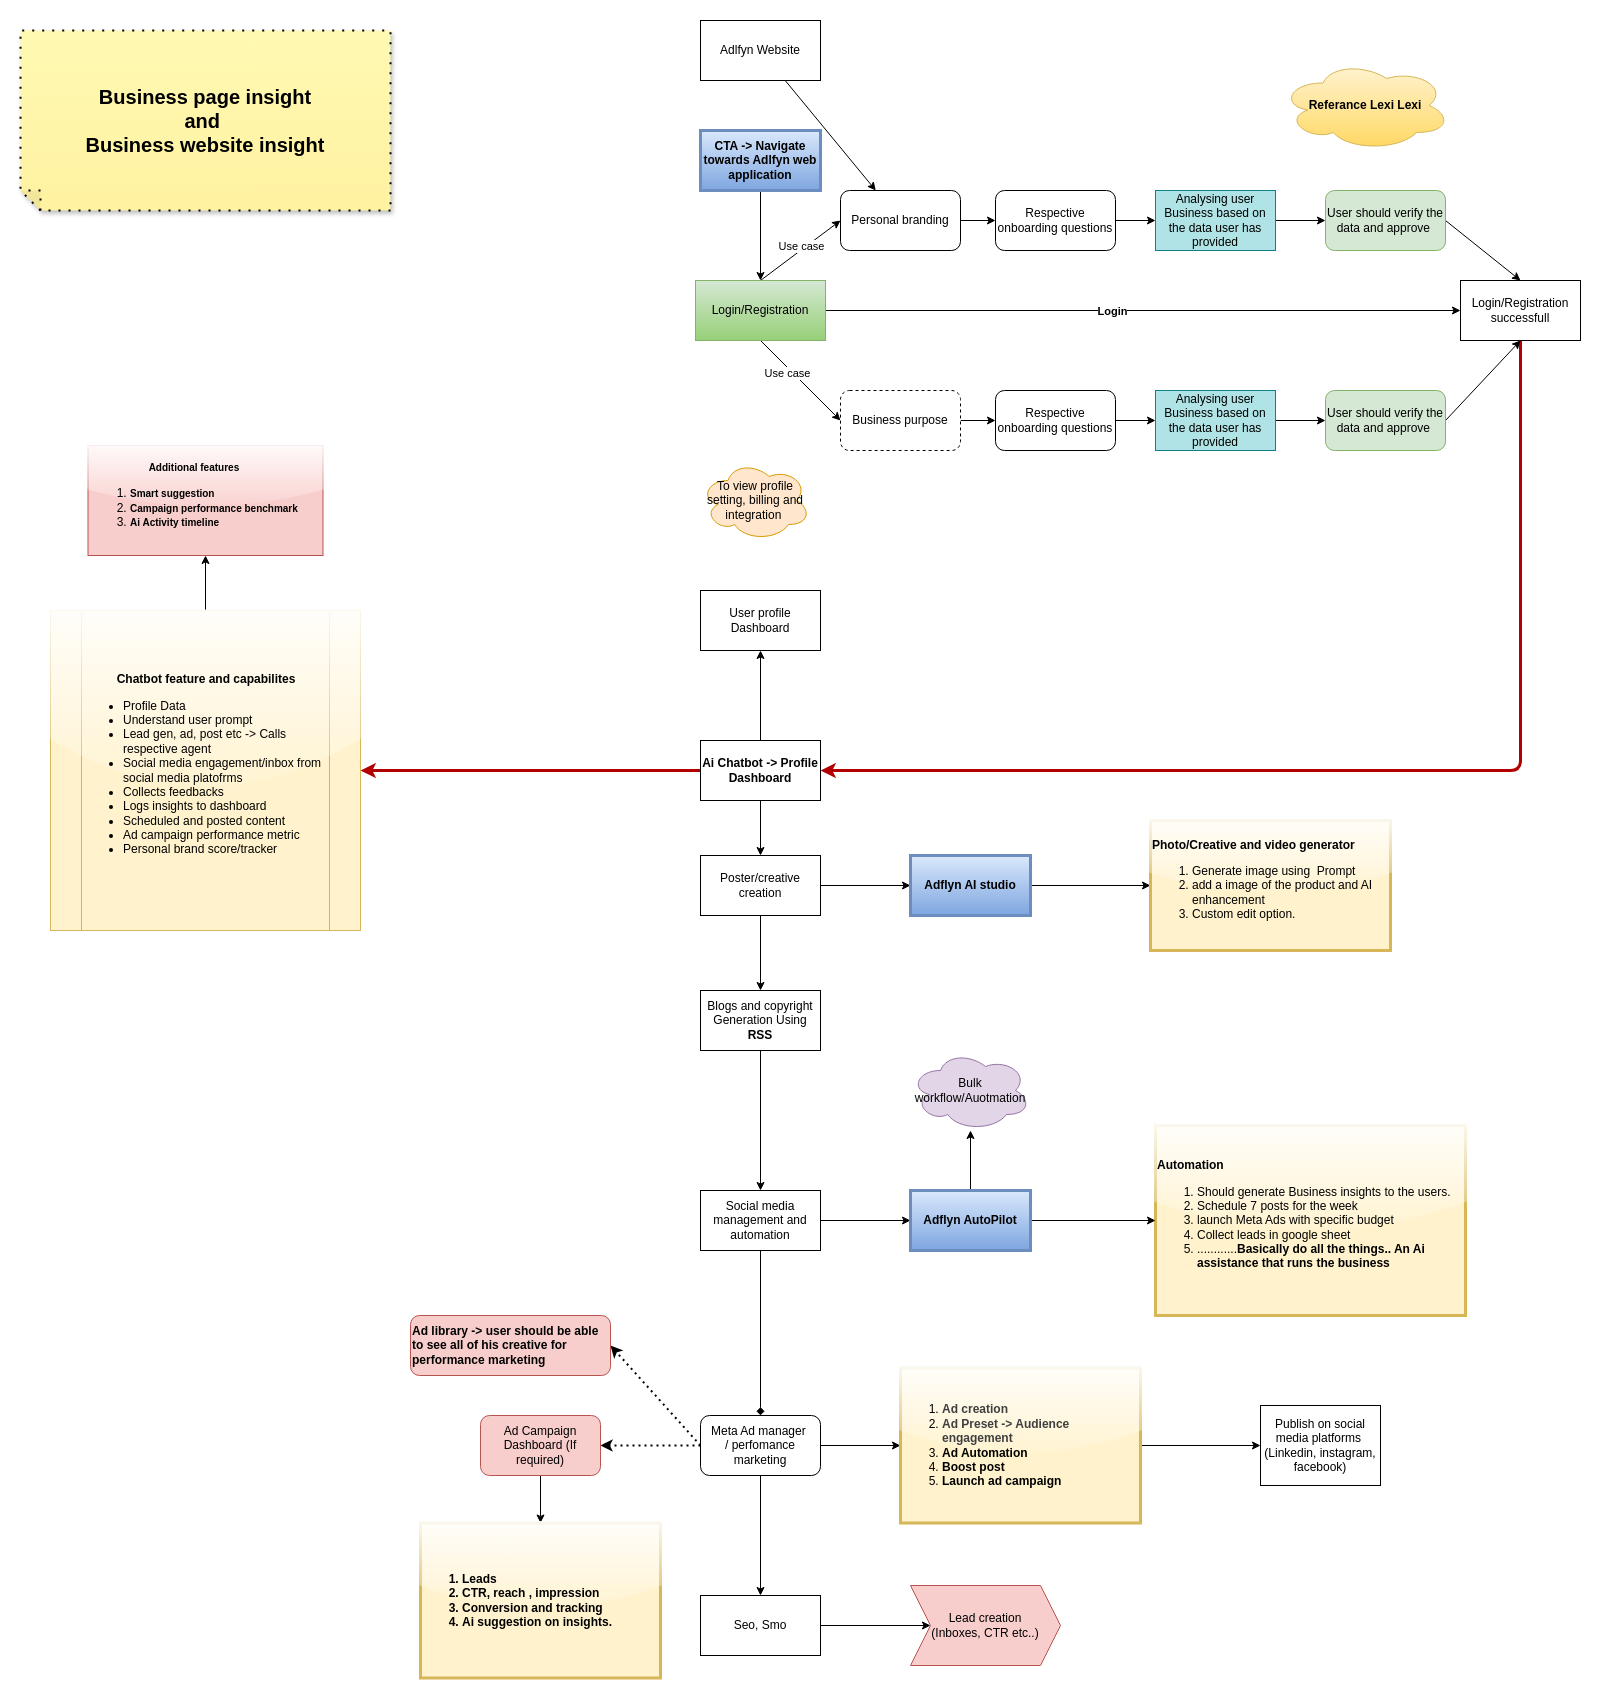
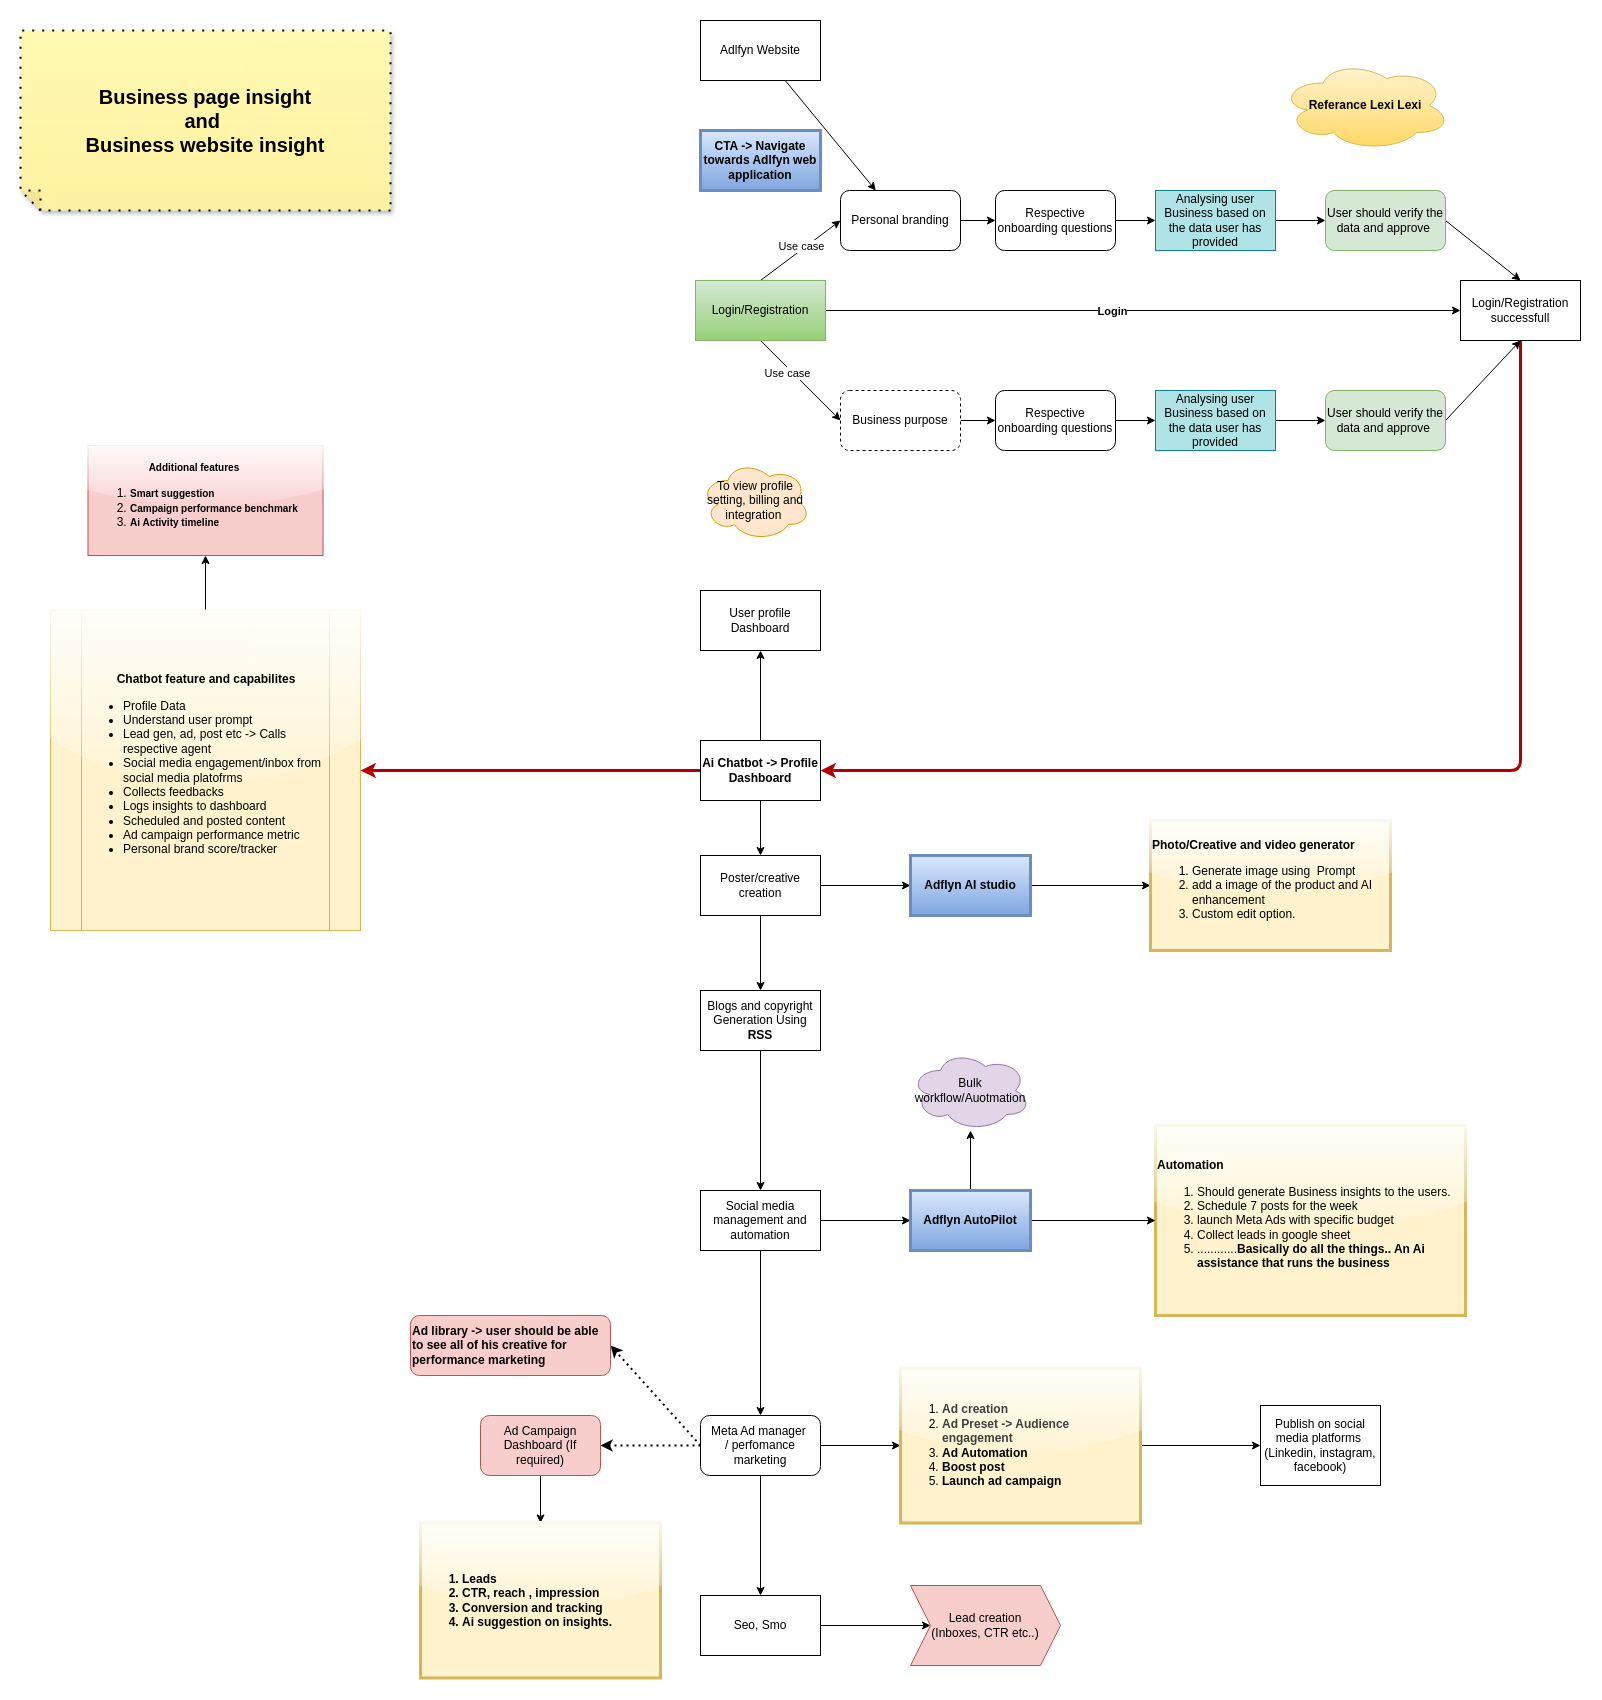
(761, 232) -> none
(761, 1407) -> (761, 1407)
